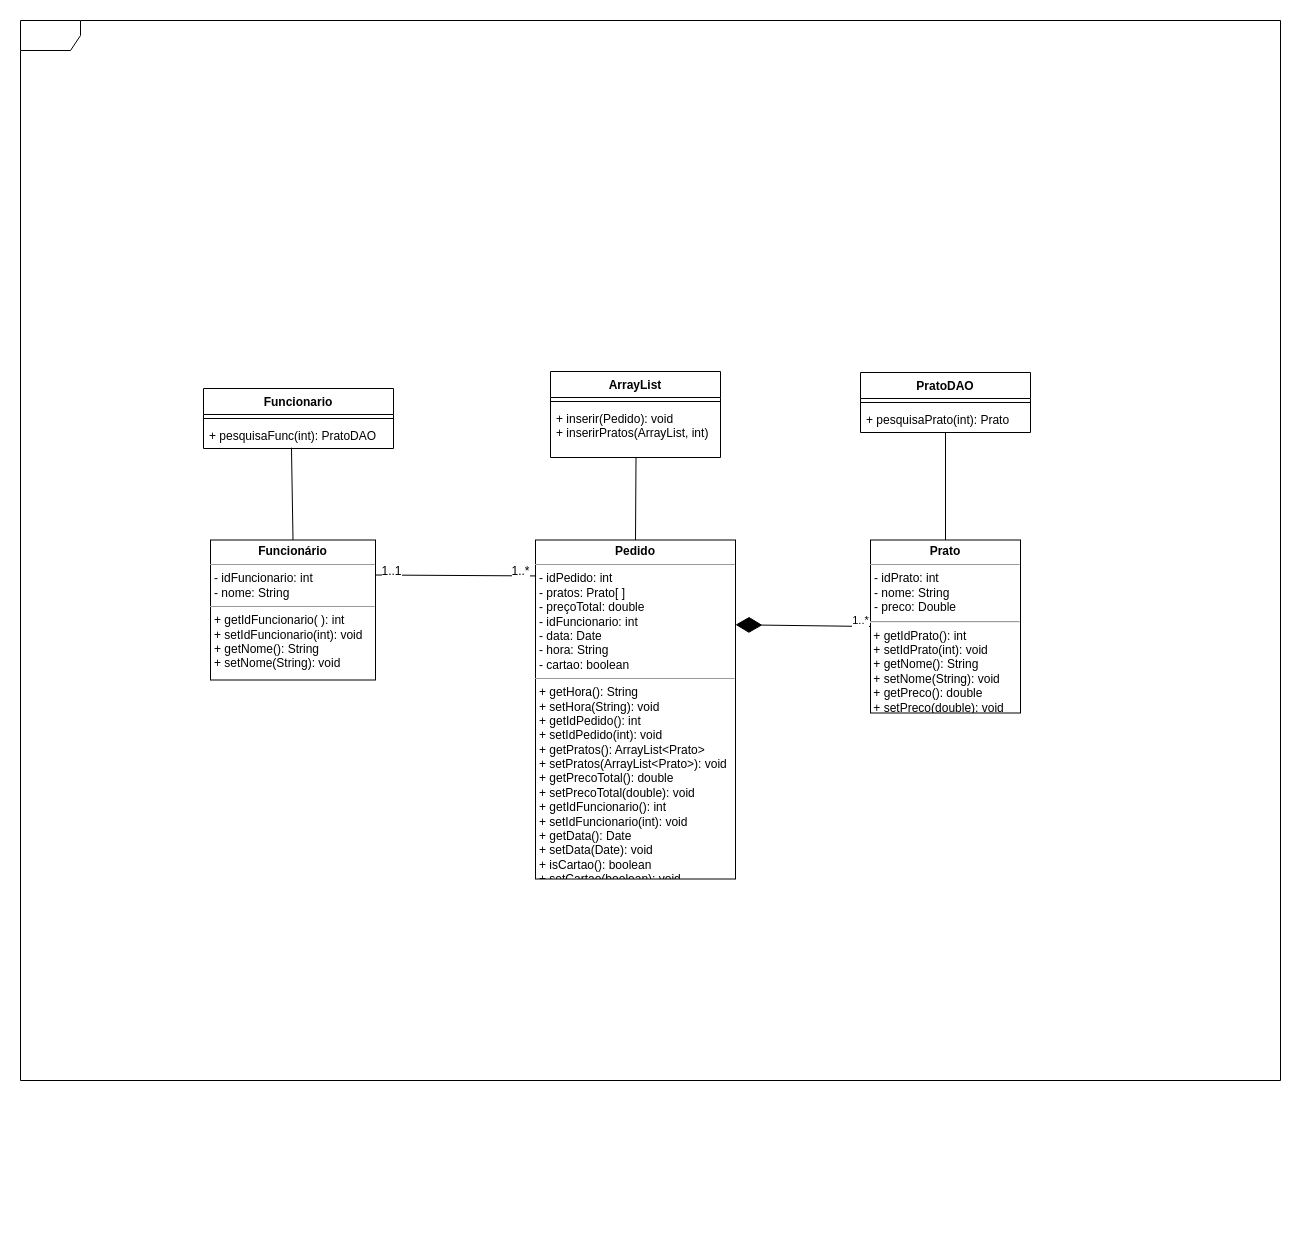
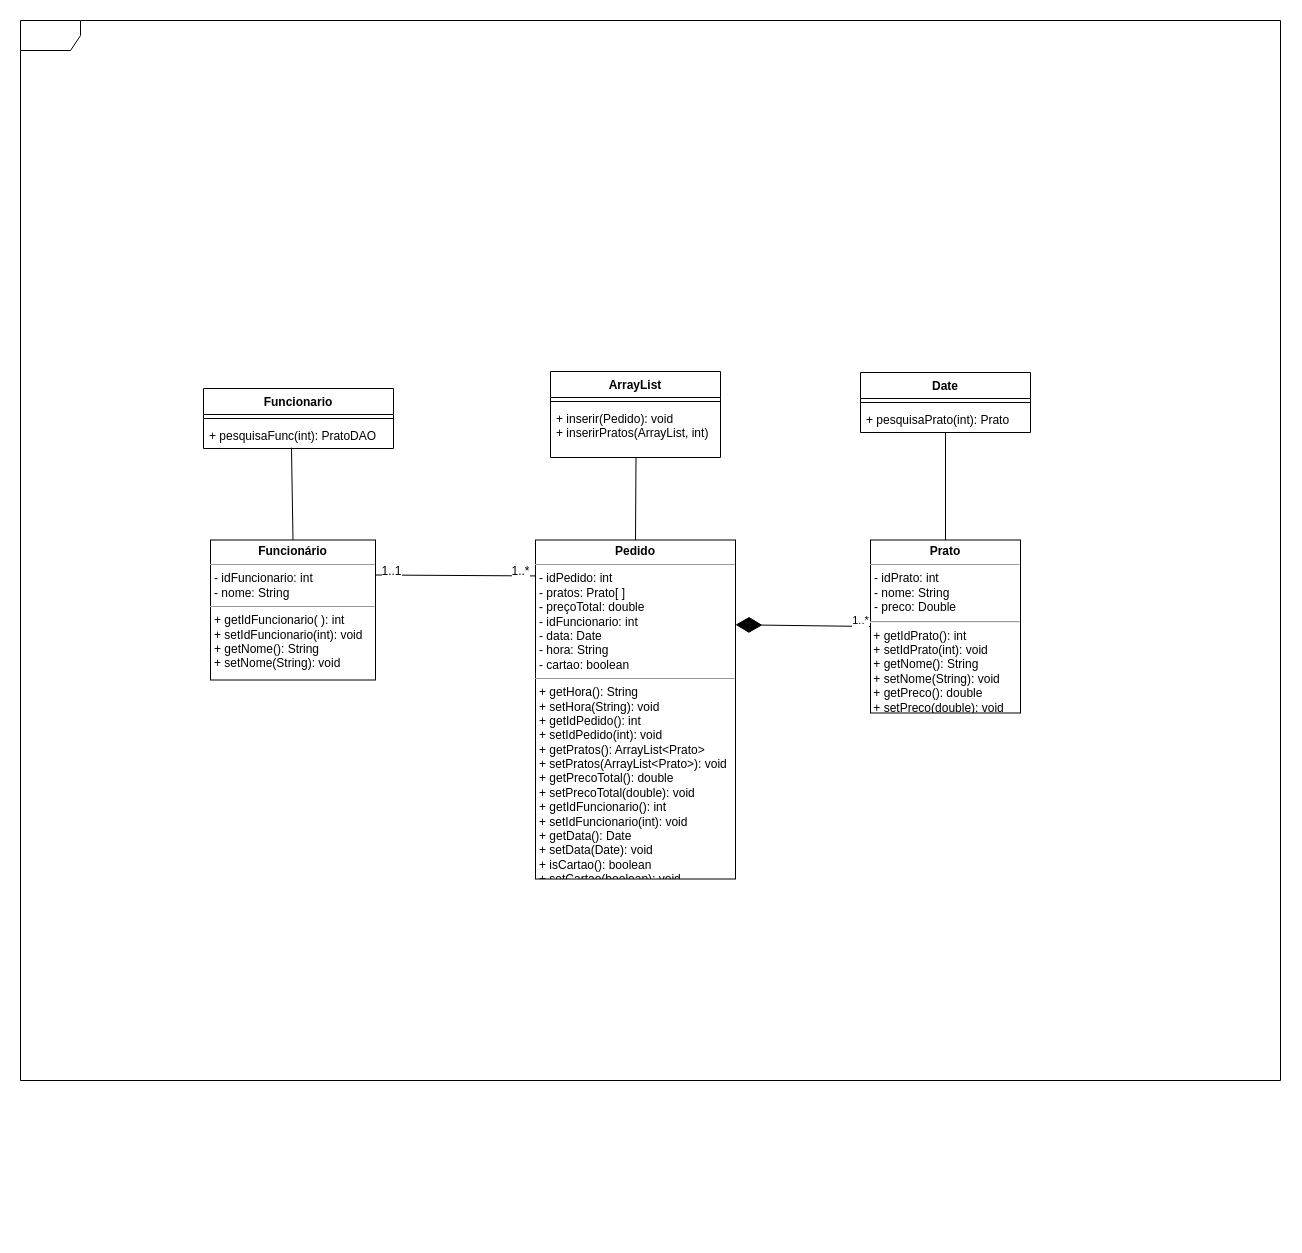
(945, 386) -> (945, 386)
